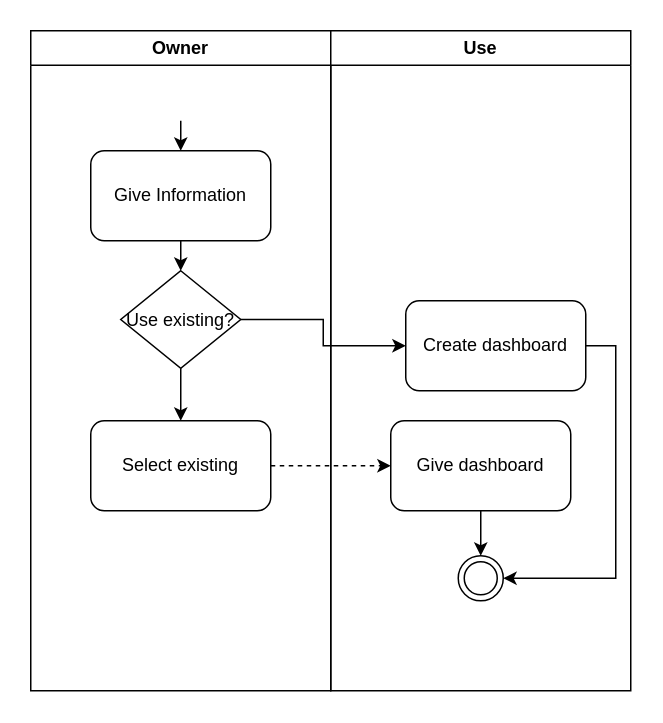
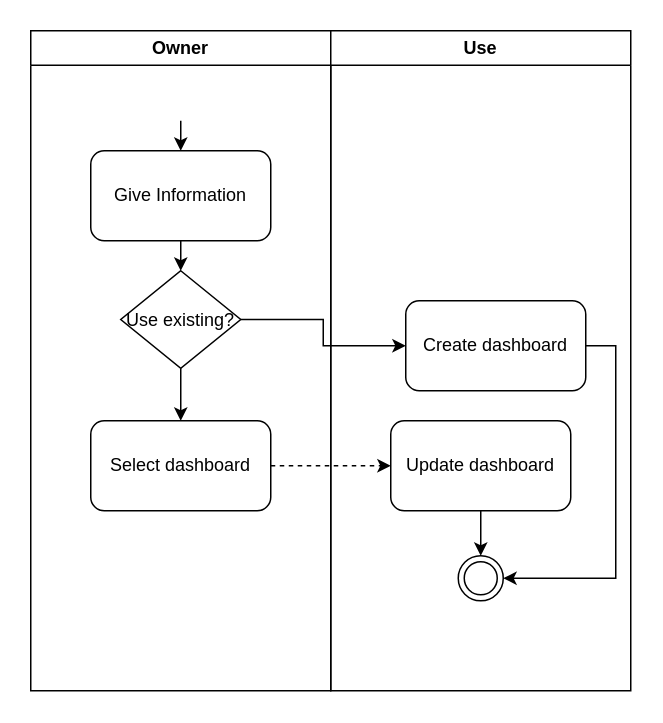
(181, 466) -> (181, 466)
(481, 466) -> (481, 466)
